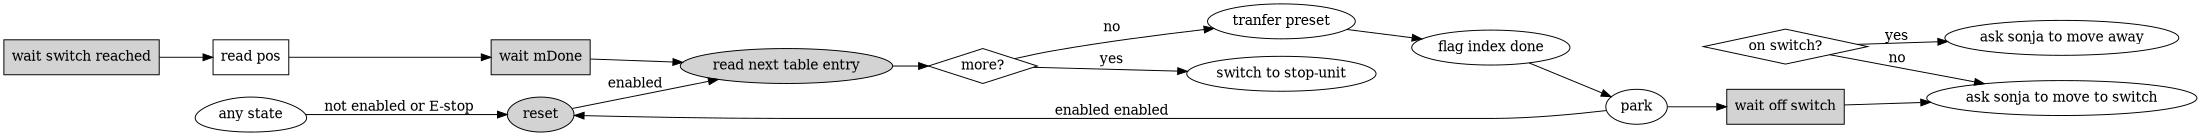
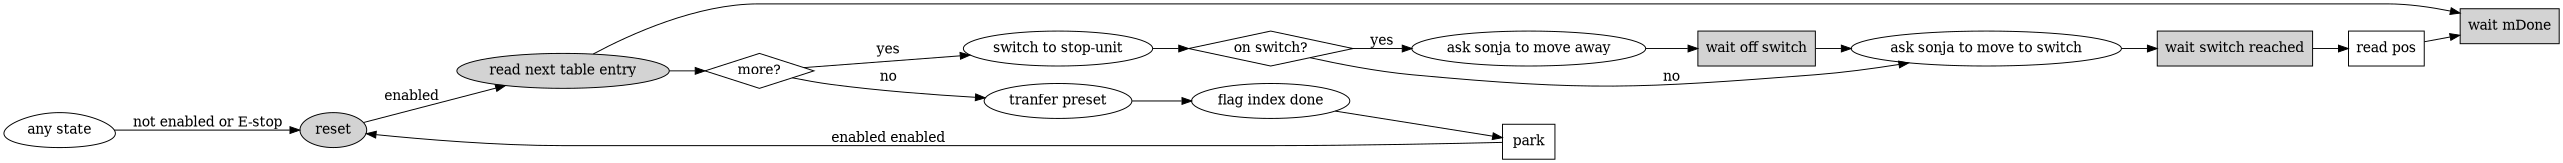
none -> (1166, 49)
none -> (2134, 49)
(632, 61) -> (1518, 4)
(1637, 107) -> (1529, 142)
(1692, 107) -> (1667, 49)
